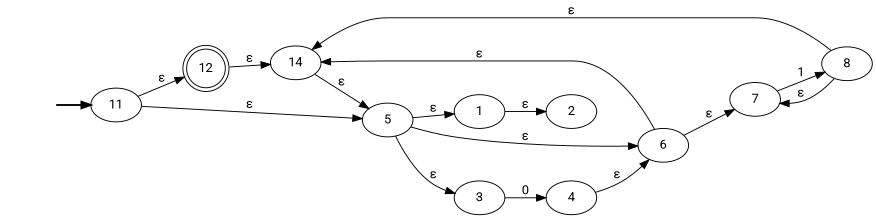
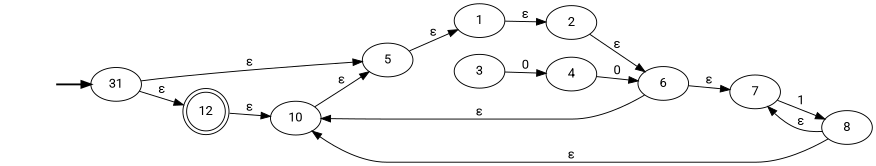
(296, 63) -> (296, 118)
(116, 105) -> (116, 84)
(519, 143) -> (613, 50)
(416, 168) -> none
(617, 175) -> (617, 71)
